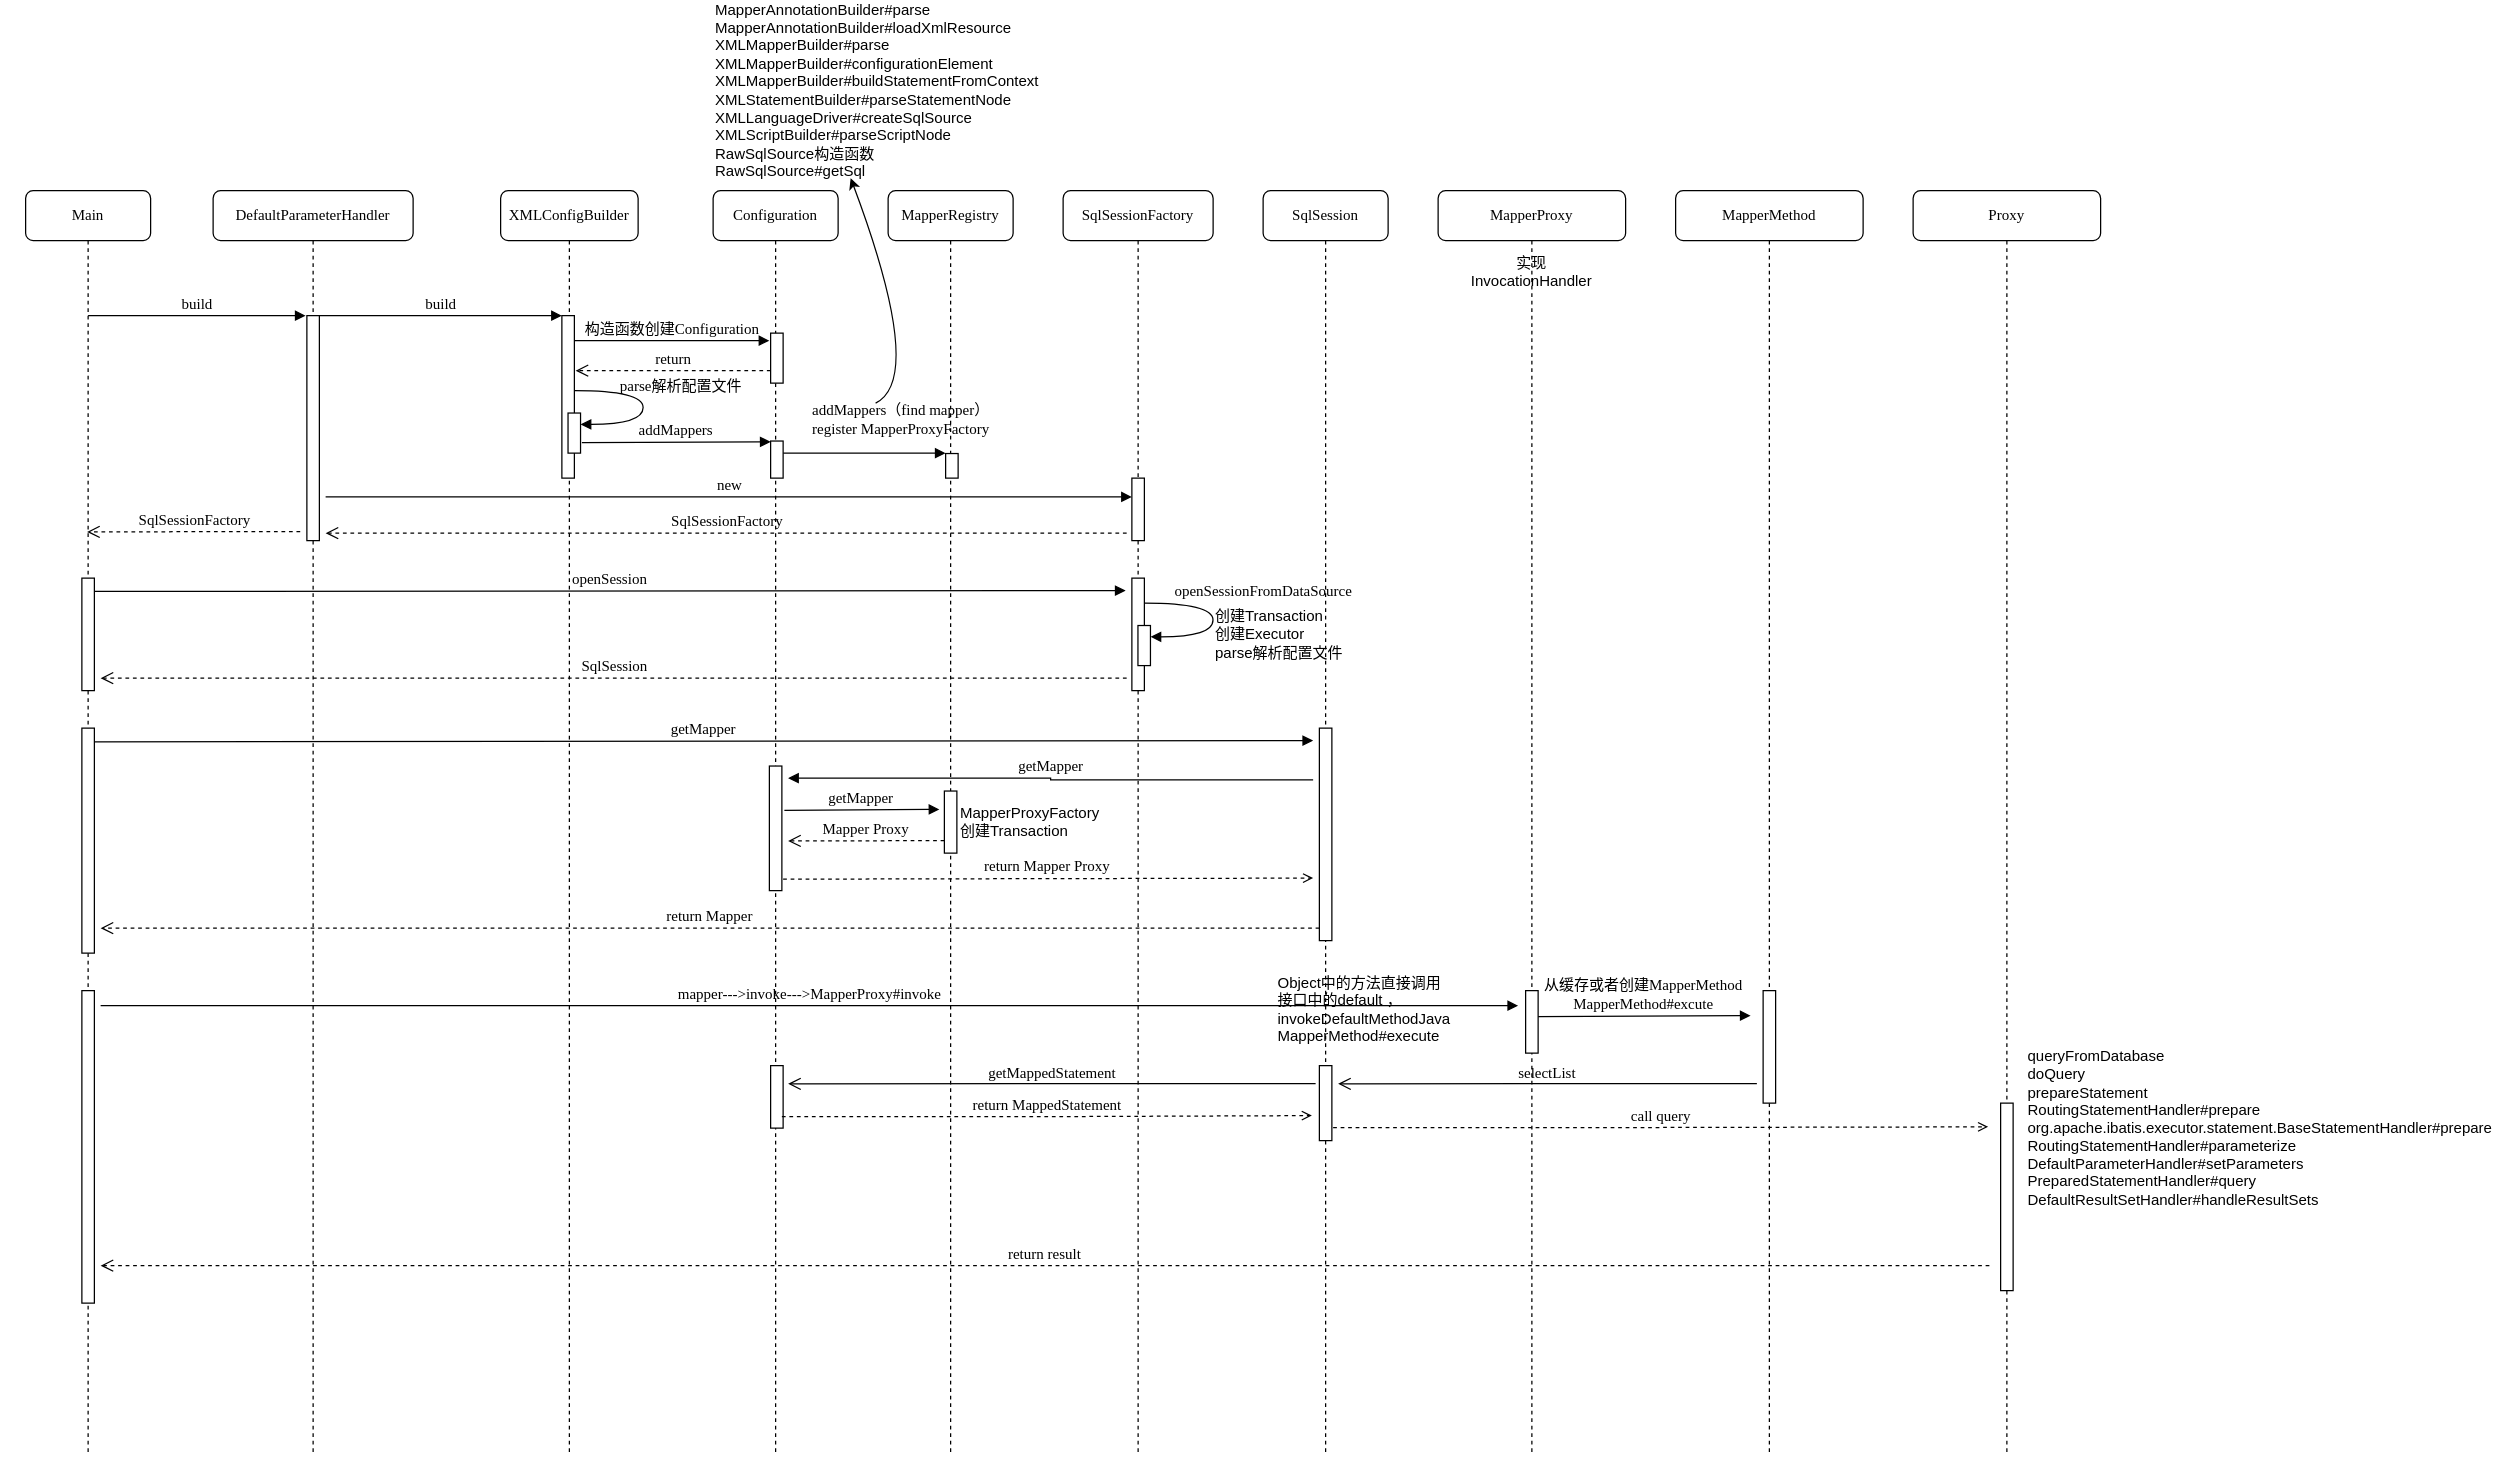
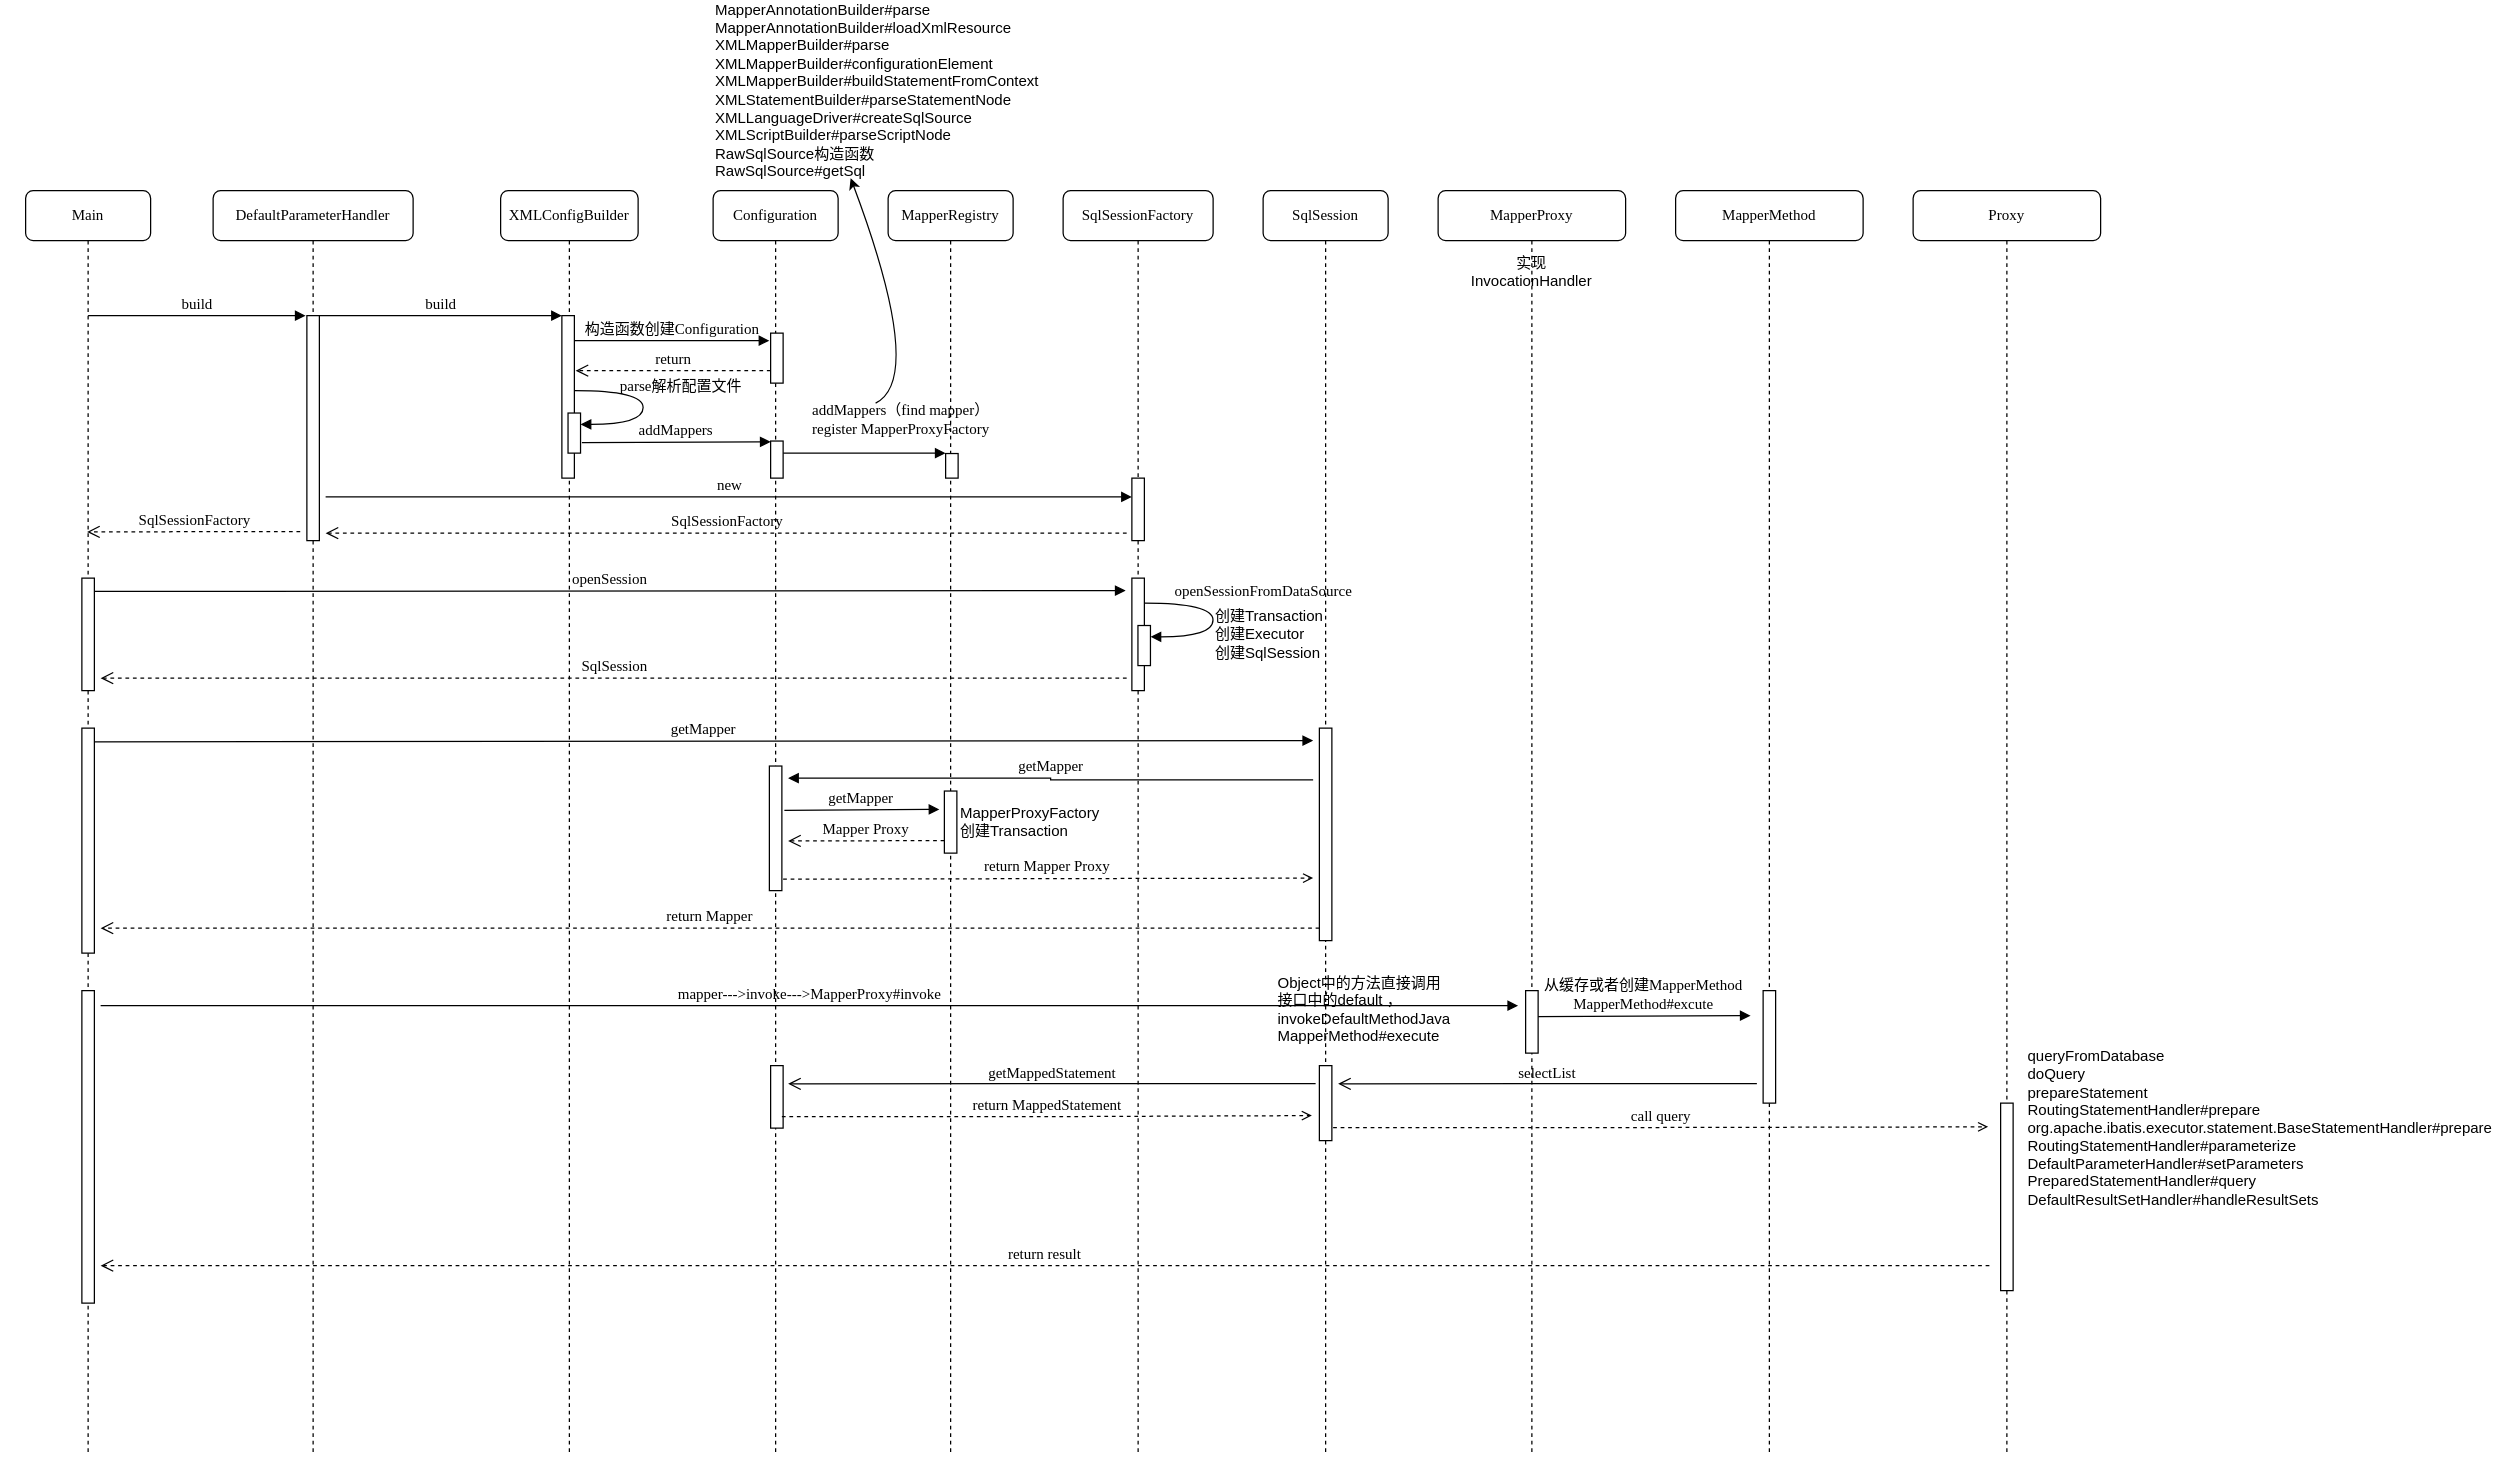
(1282, 634) -> (1275, 634)
